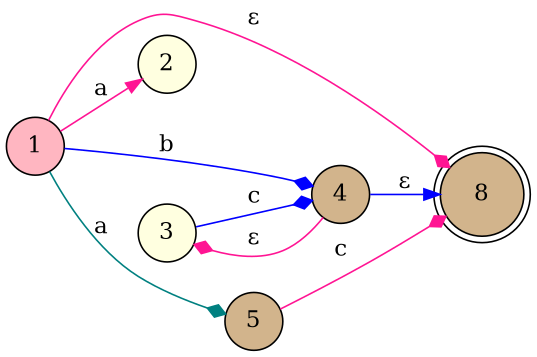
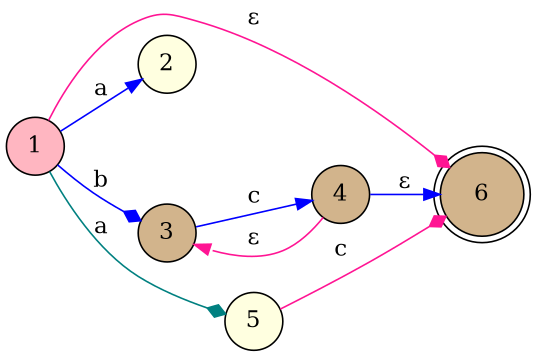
(94, 110) -> (94, 110)
(180, 161) -> (89, 190)
(482, 194) -> (482, 194)
(246, 215) -> (246, 215)
(167, 233) -> (167, 233)
(274, 254) -> (274, 254)
(254, 321) -> (254, 321)
